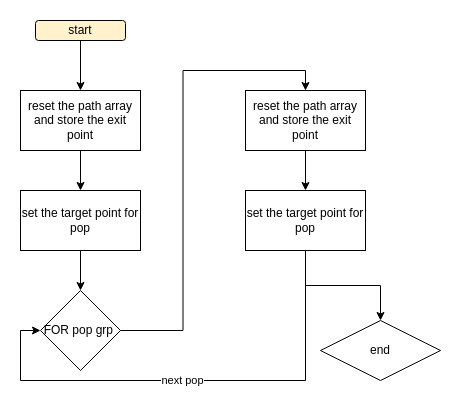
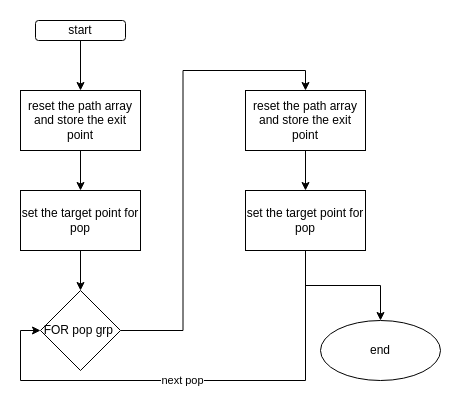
(81, 31) -> (81, 31)
(381, 351) -> (381, 351)
